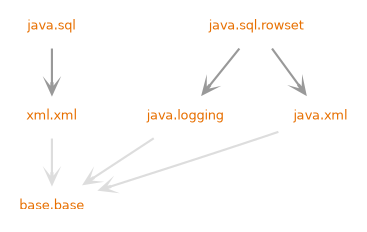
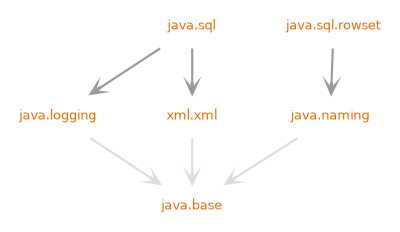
(224, 67) -> (130, 68)
(321, 116) -> (330, 116)
(52, 206) -> (192, 206)
